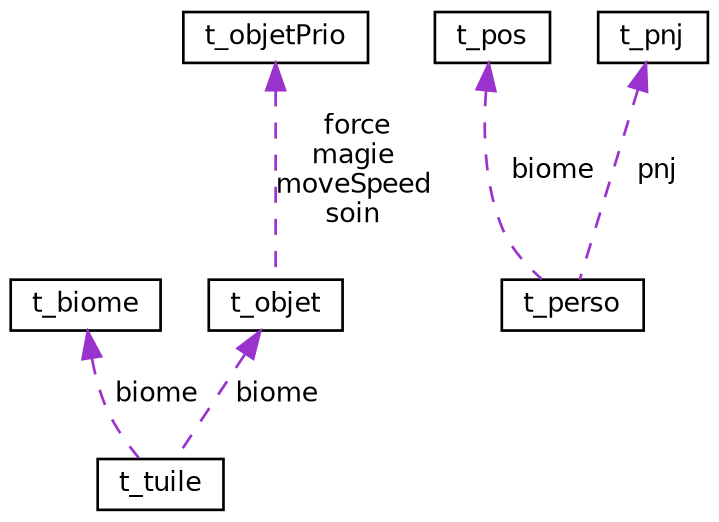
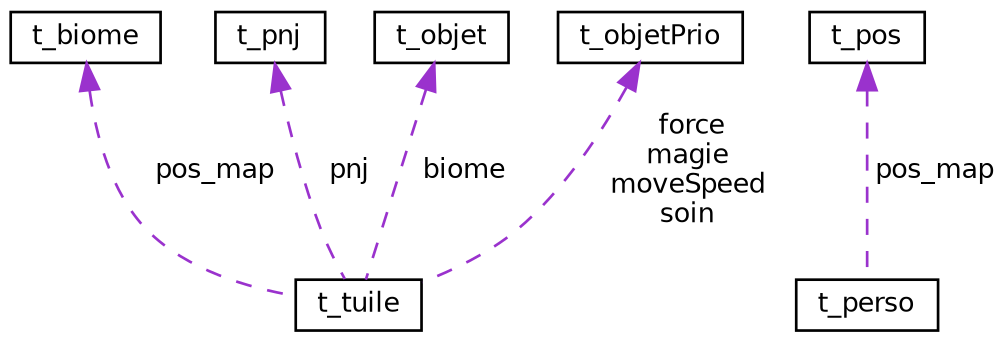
(549, 171) -> (931, 171)
(276, 185) -> (543, 205)
(609, 185) -> (306, 187)
(153, 395) -> (211, 171)
